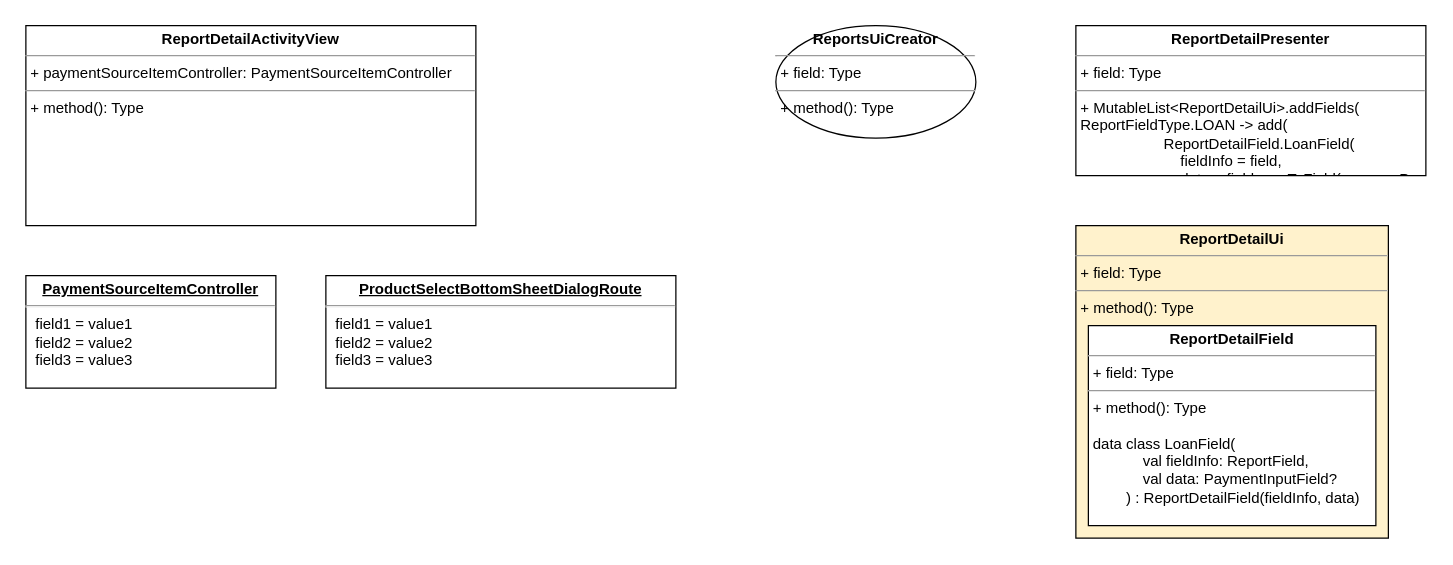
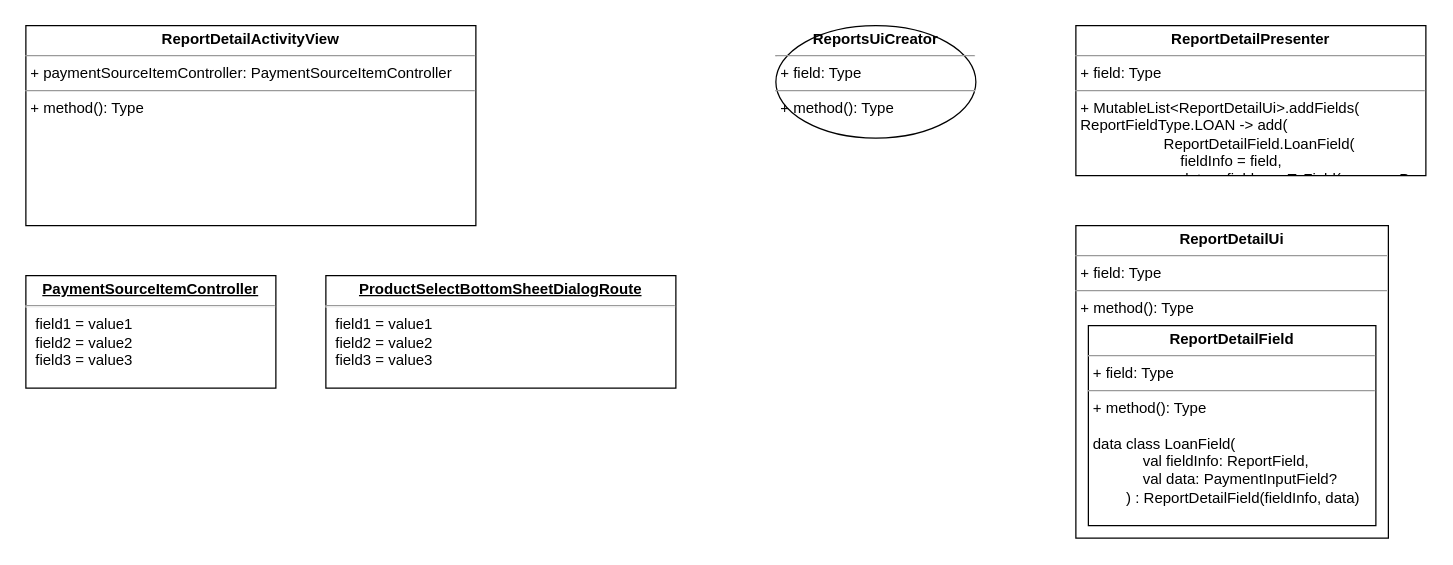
(1137, 253) -> (1137, 253)
